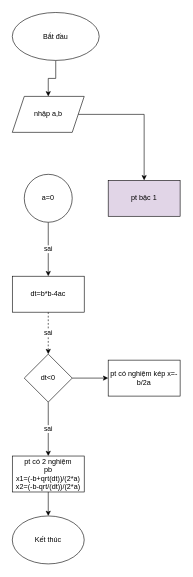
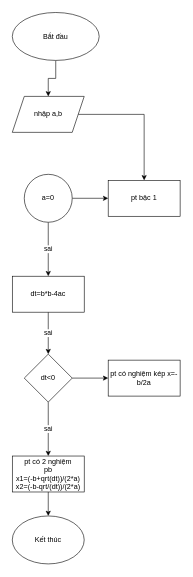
none -> (102, 198)
(144, 198) -> (144, 198)
(48, 330) -> (48, 330)
